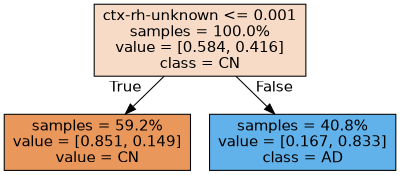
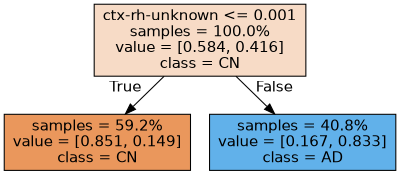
(97, 142) -> (97, 142)
